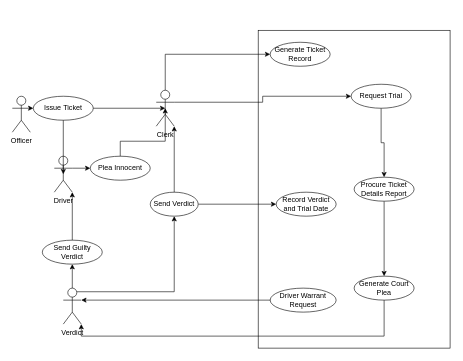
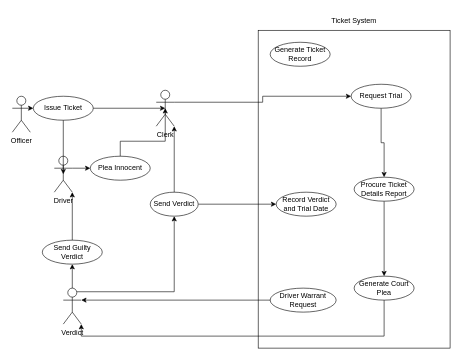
none -> (354, 21)
(165, 54) -> none
